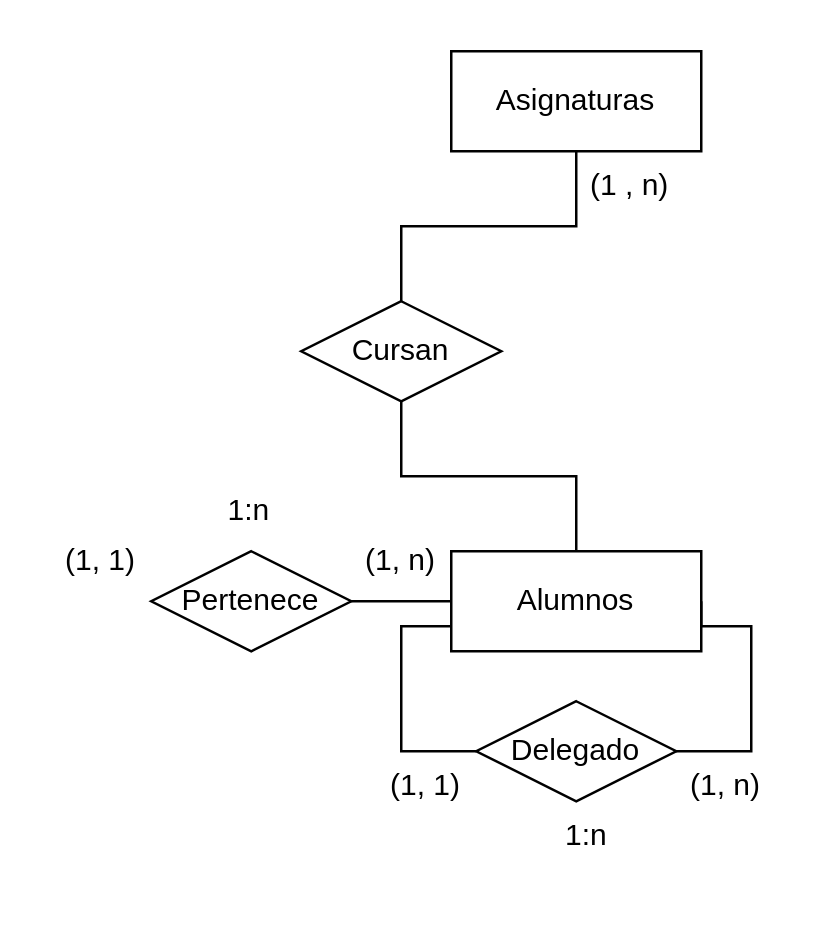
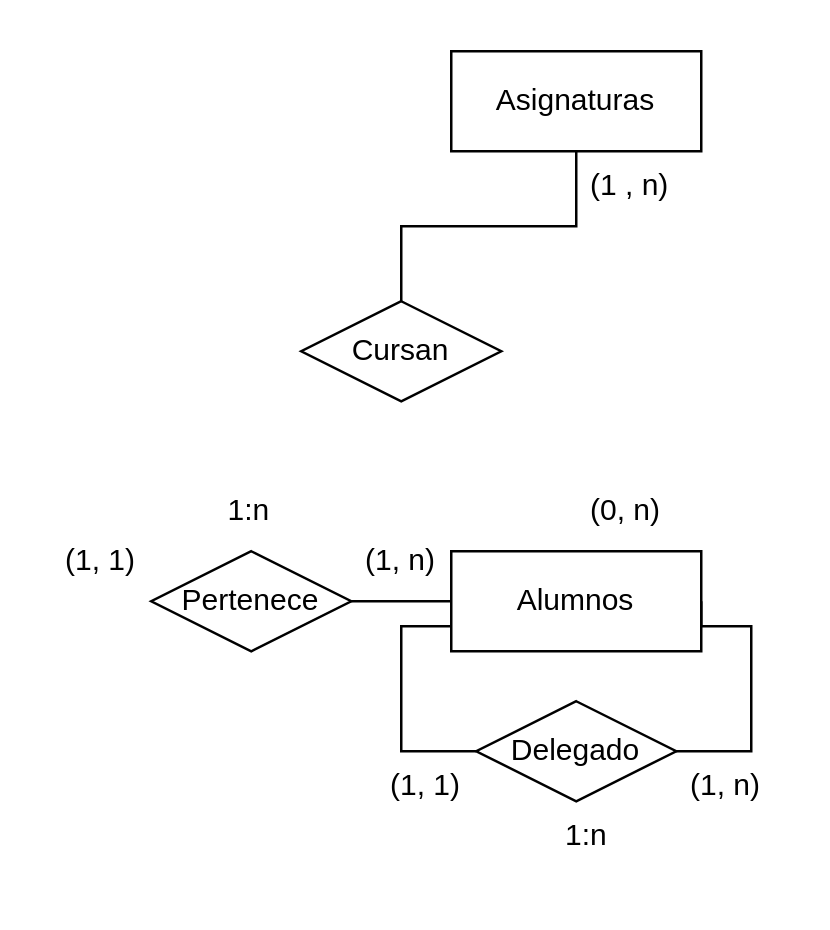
(489, 476) -> none
none -> (639, 514)
